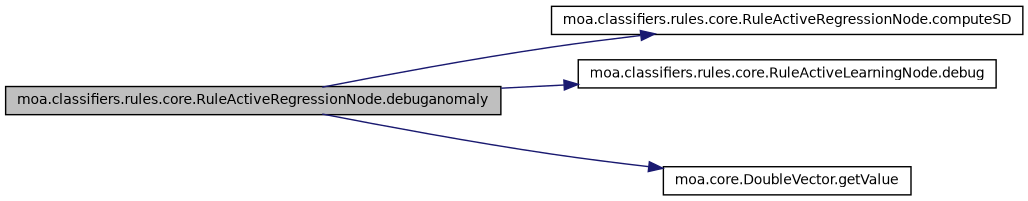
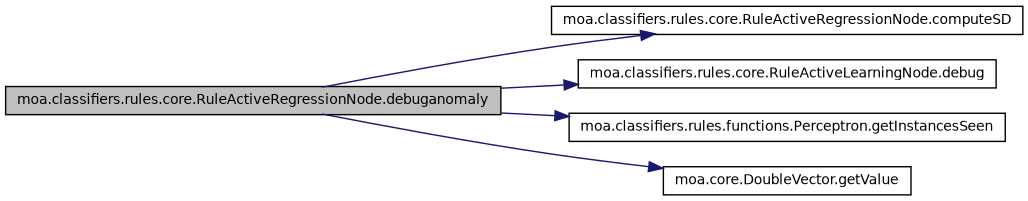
none -> (787, 127)
